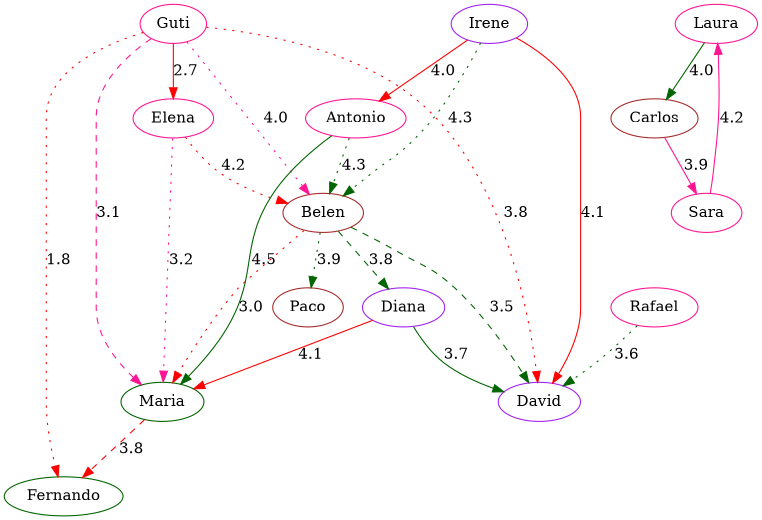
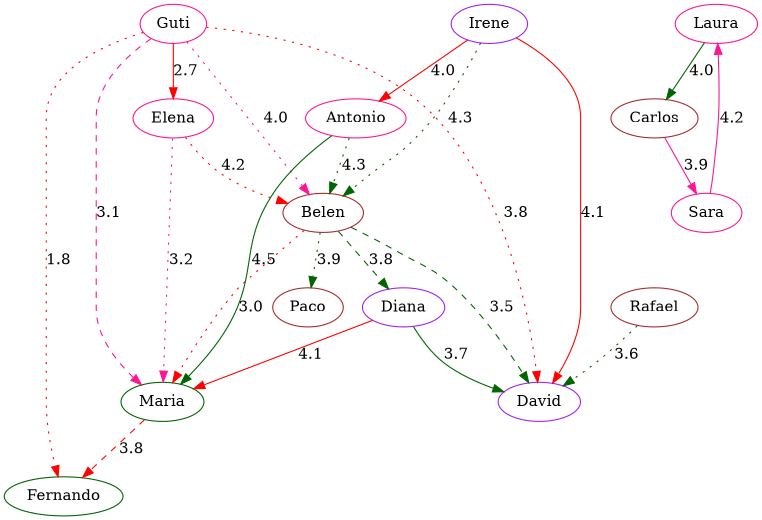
(654, 307) -> (654, 307)
